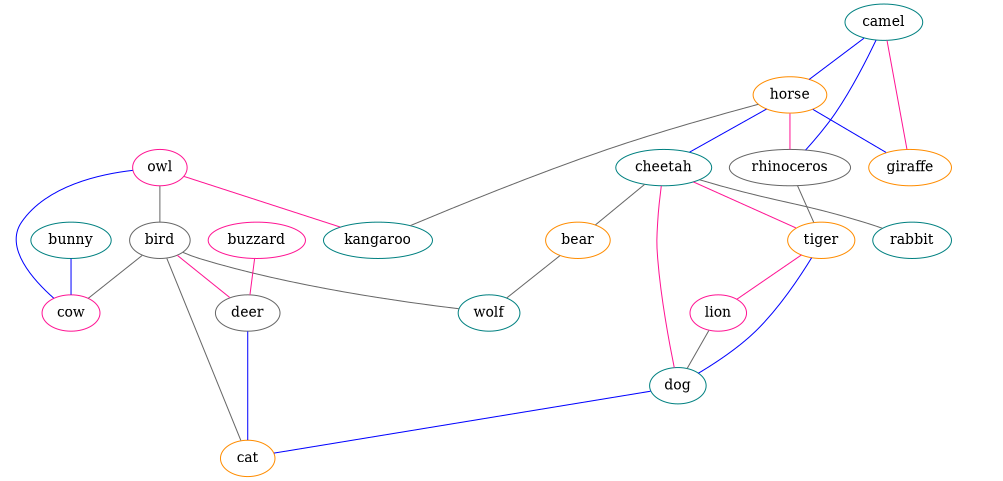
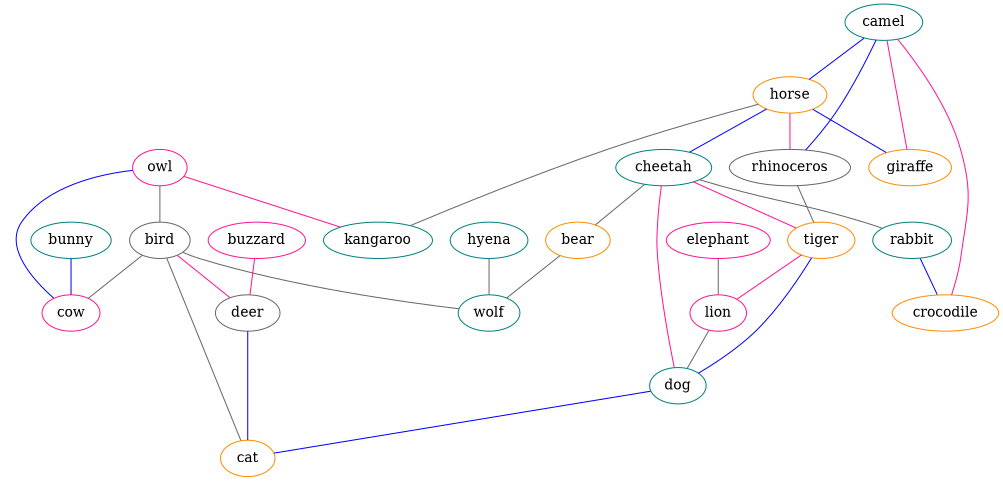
none -> (489, 240)
none -> (718, 240)
none -> (945, 313)
